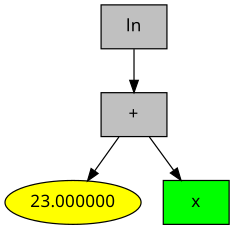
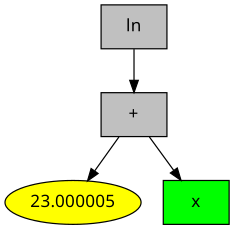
(73, 202) -> (73, 202)
